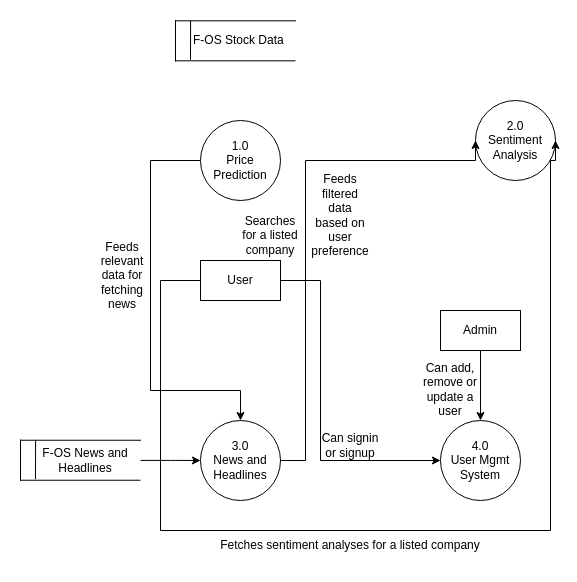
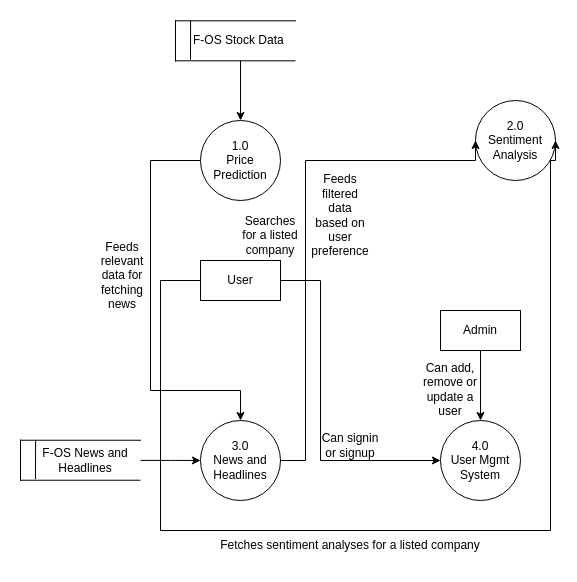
none -> (241, 88)
